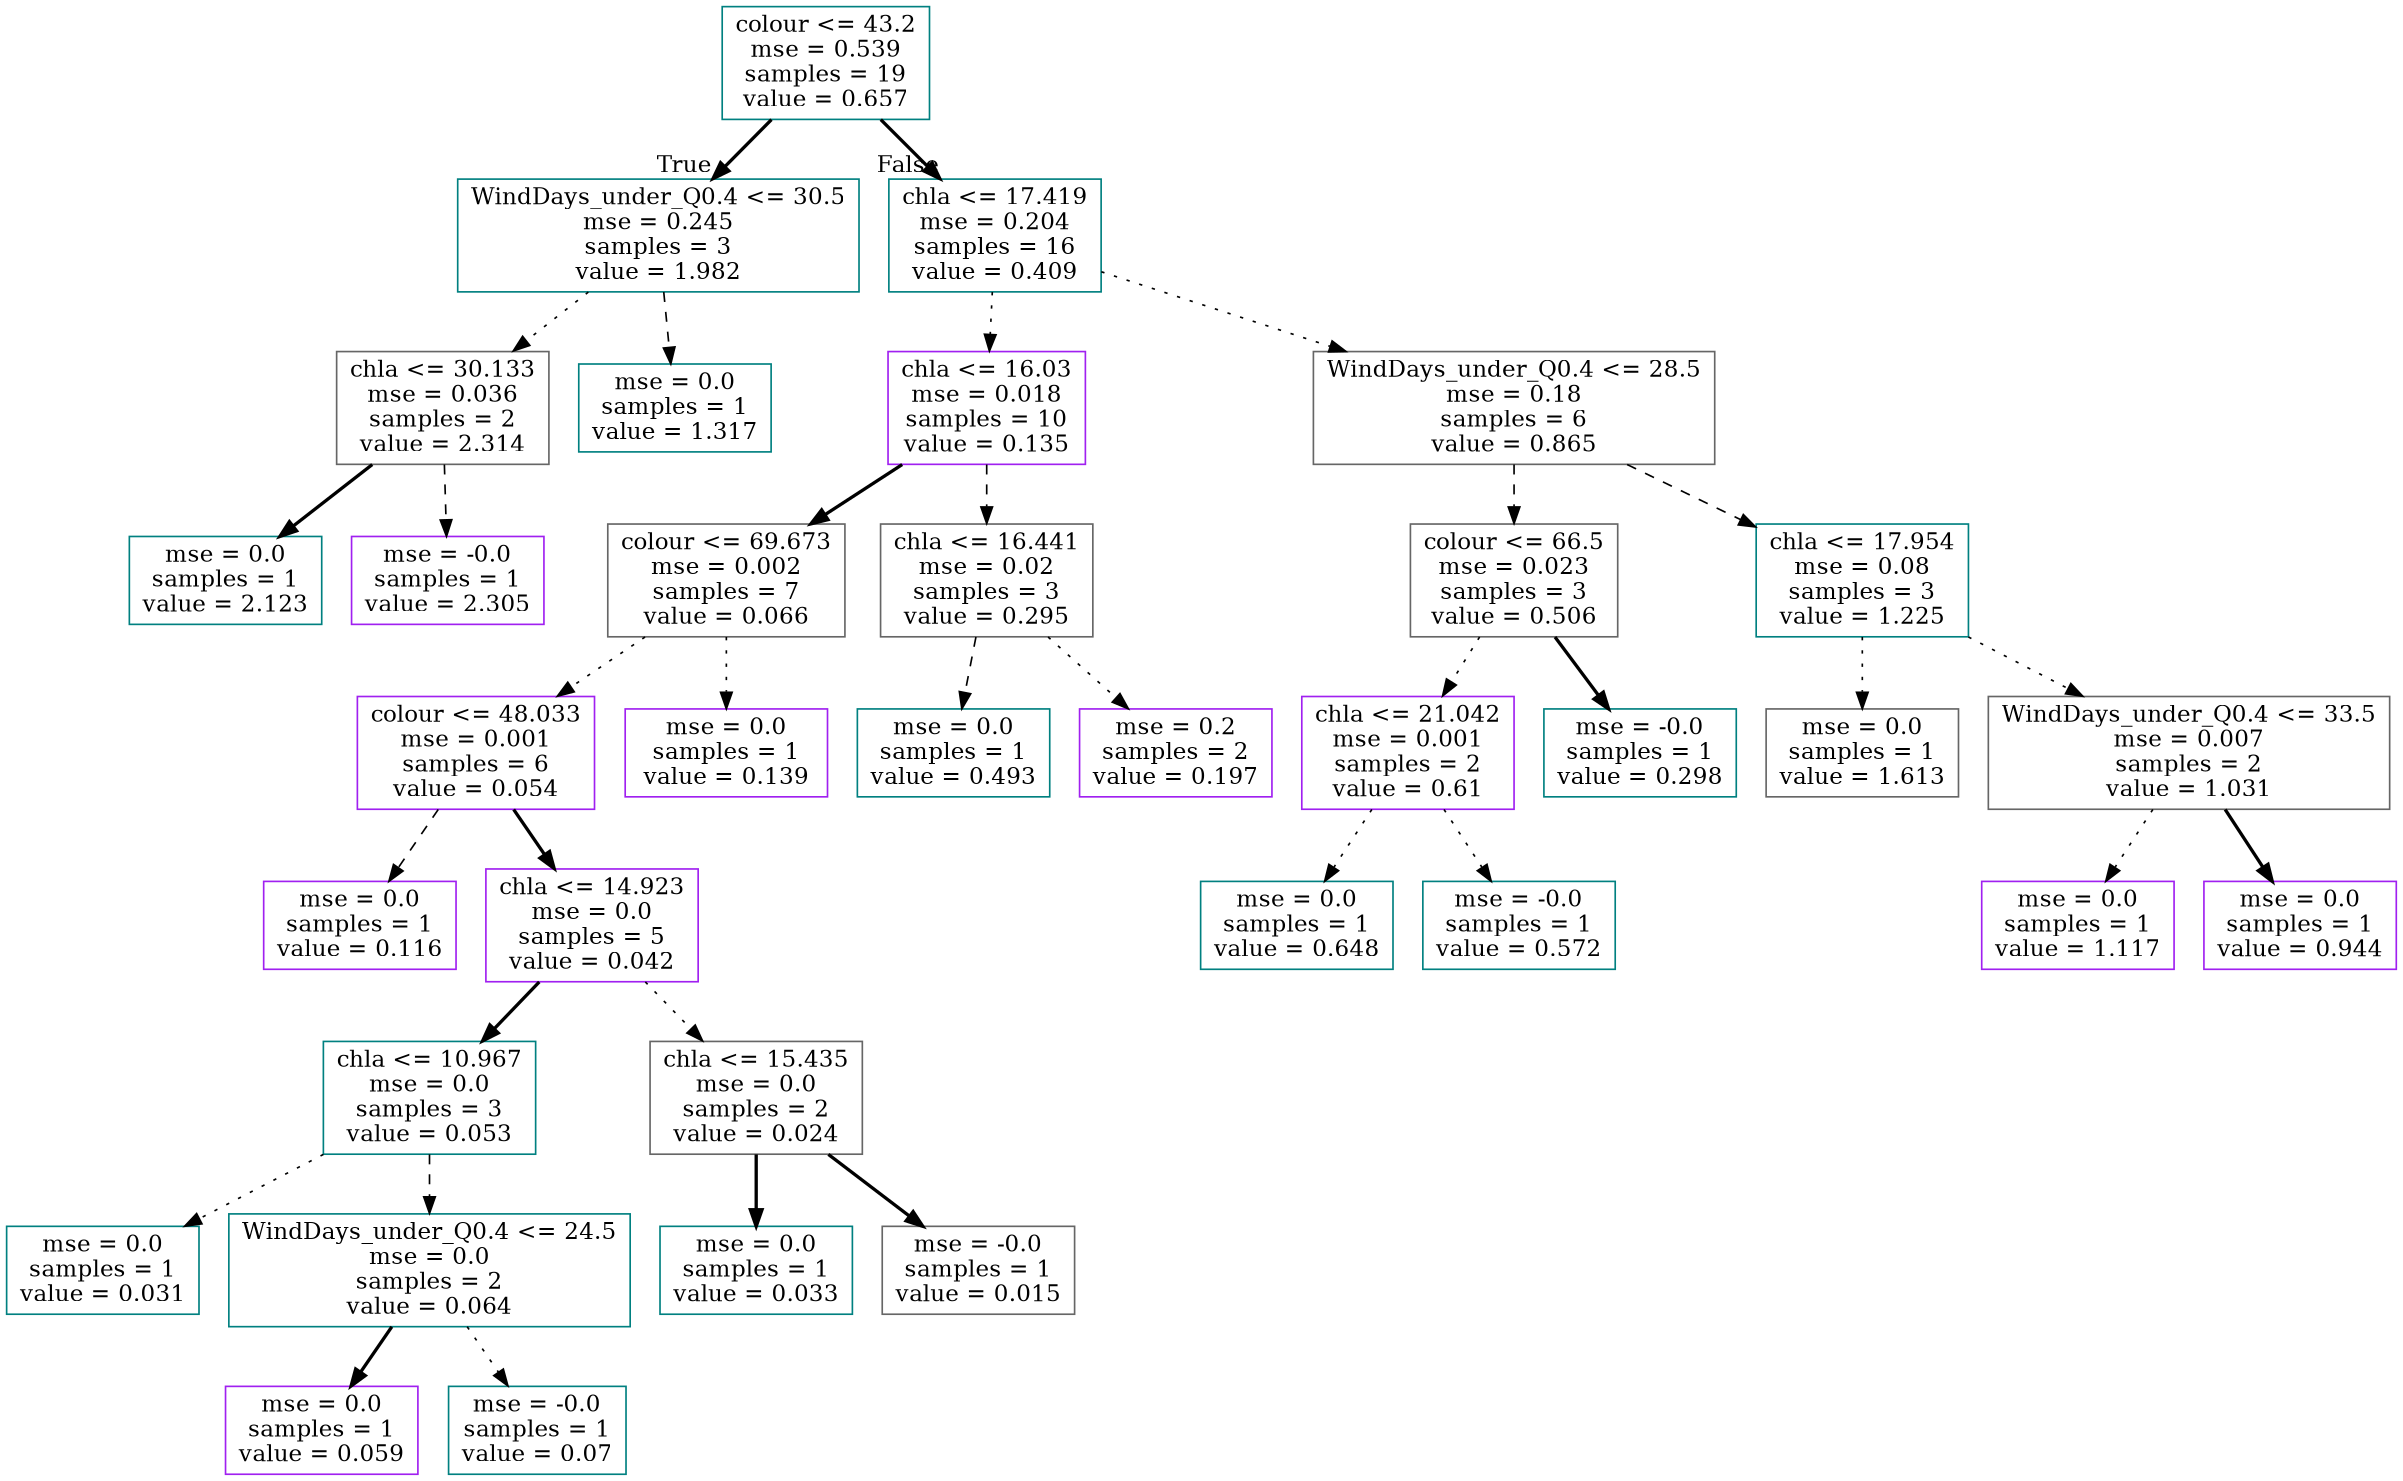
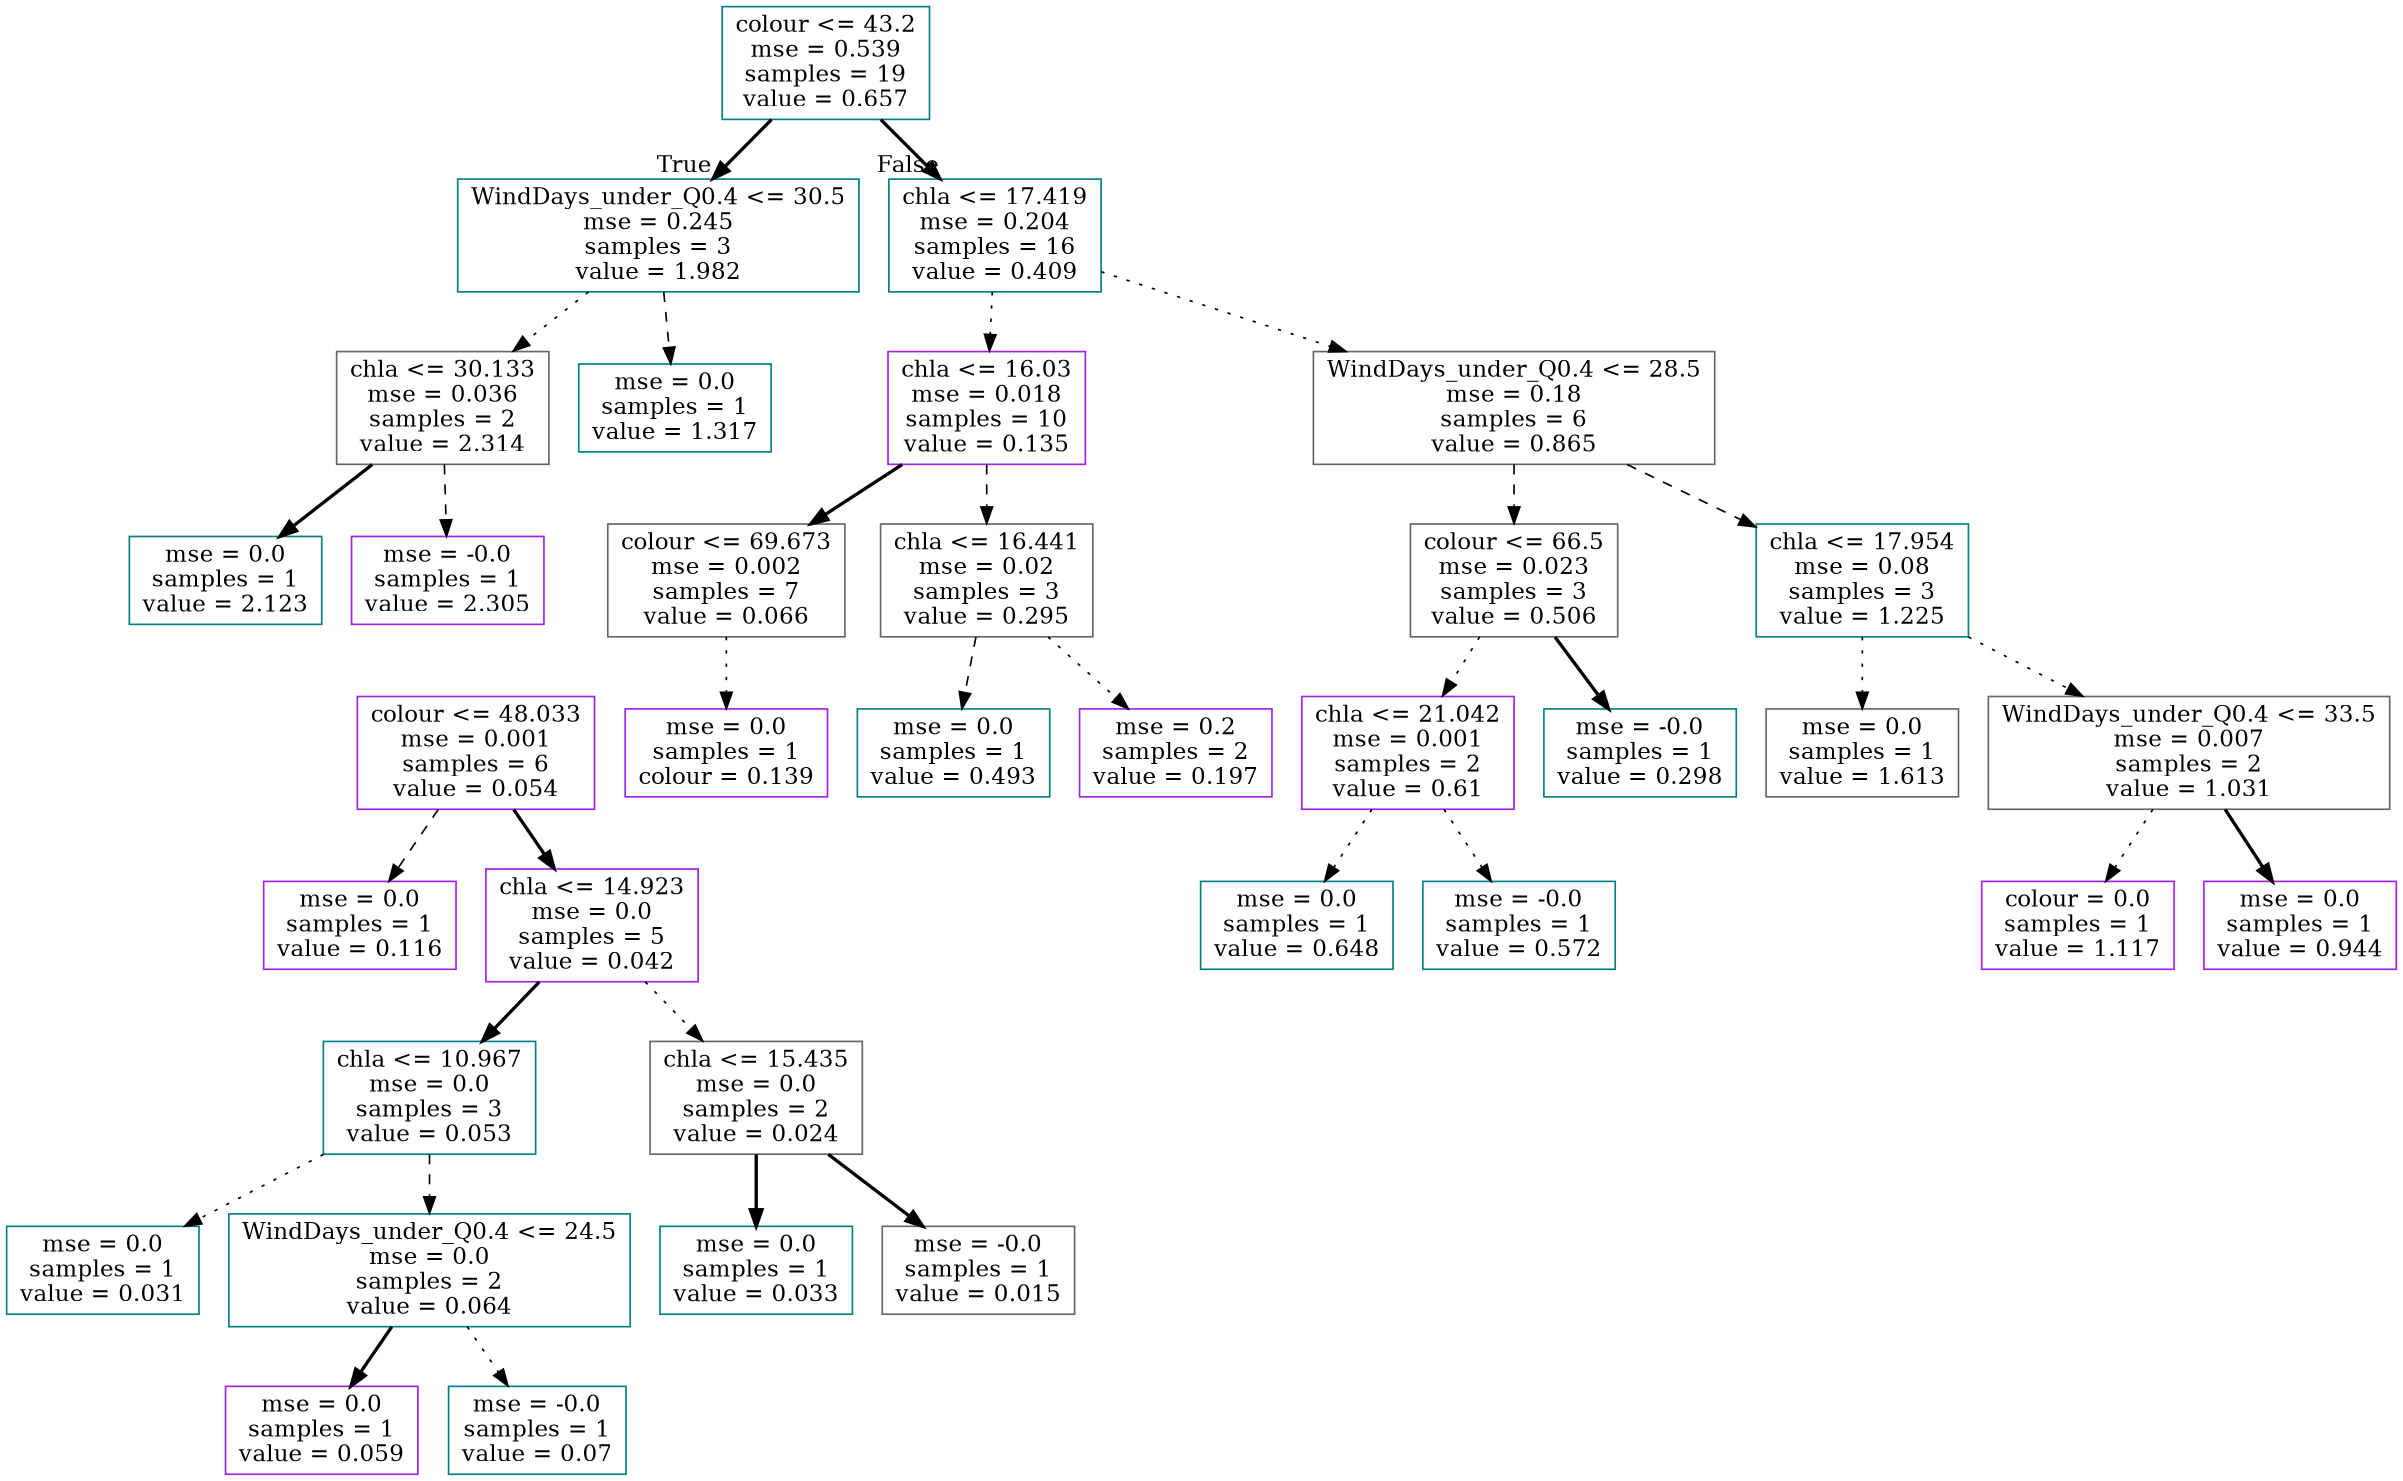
(608, 662) -> none
(726, 753) -> (726, 753)
(2078, 925) -> (2078, 925)
